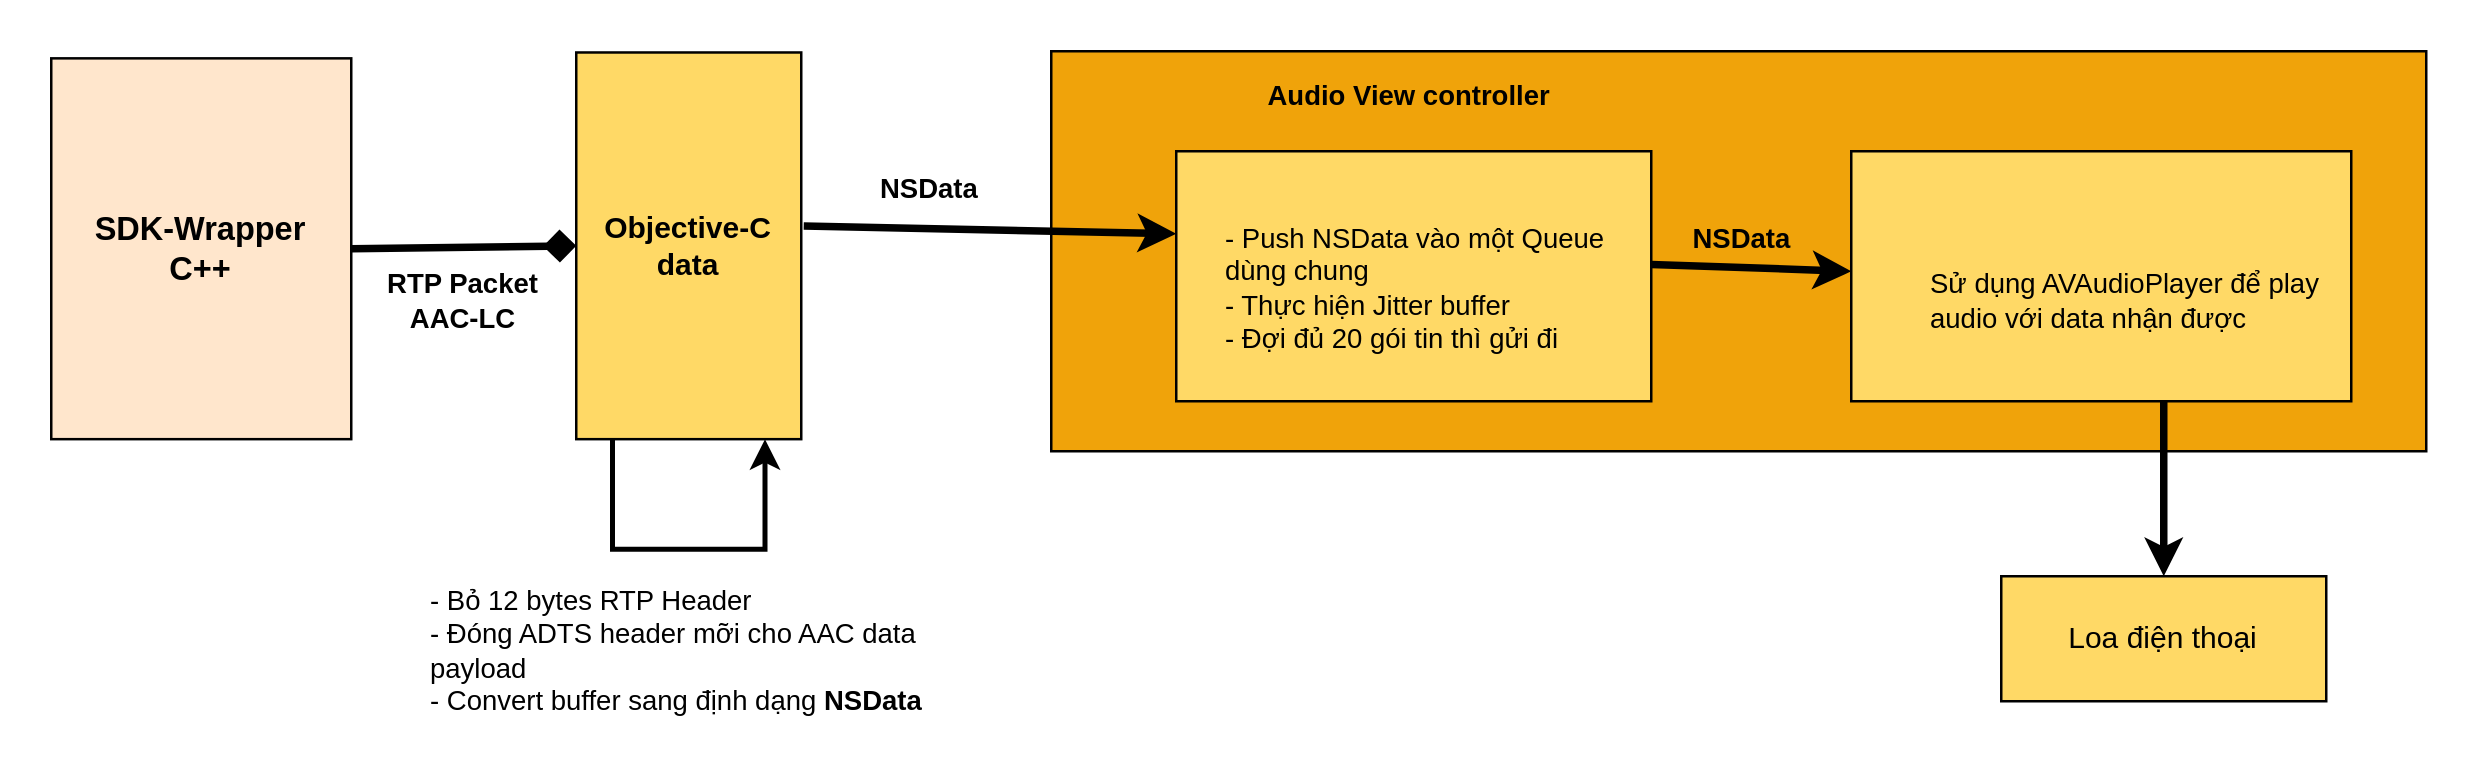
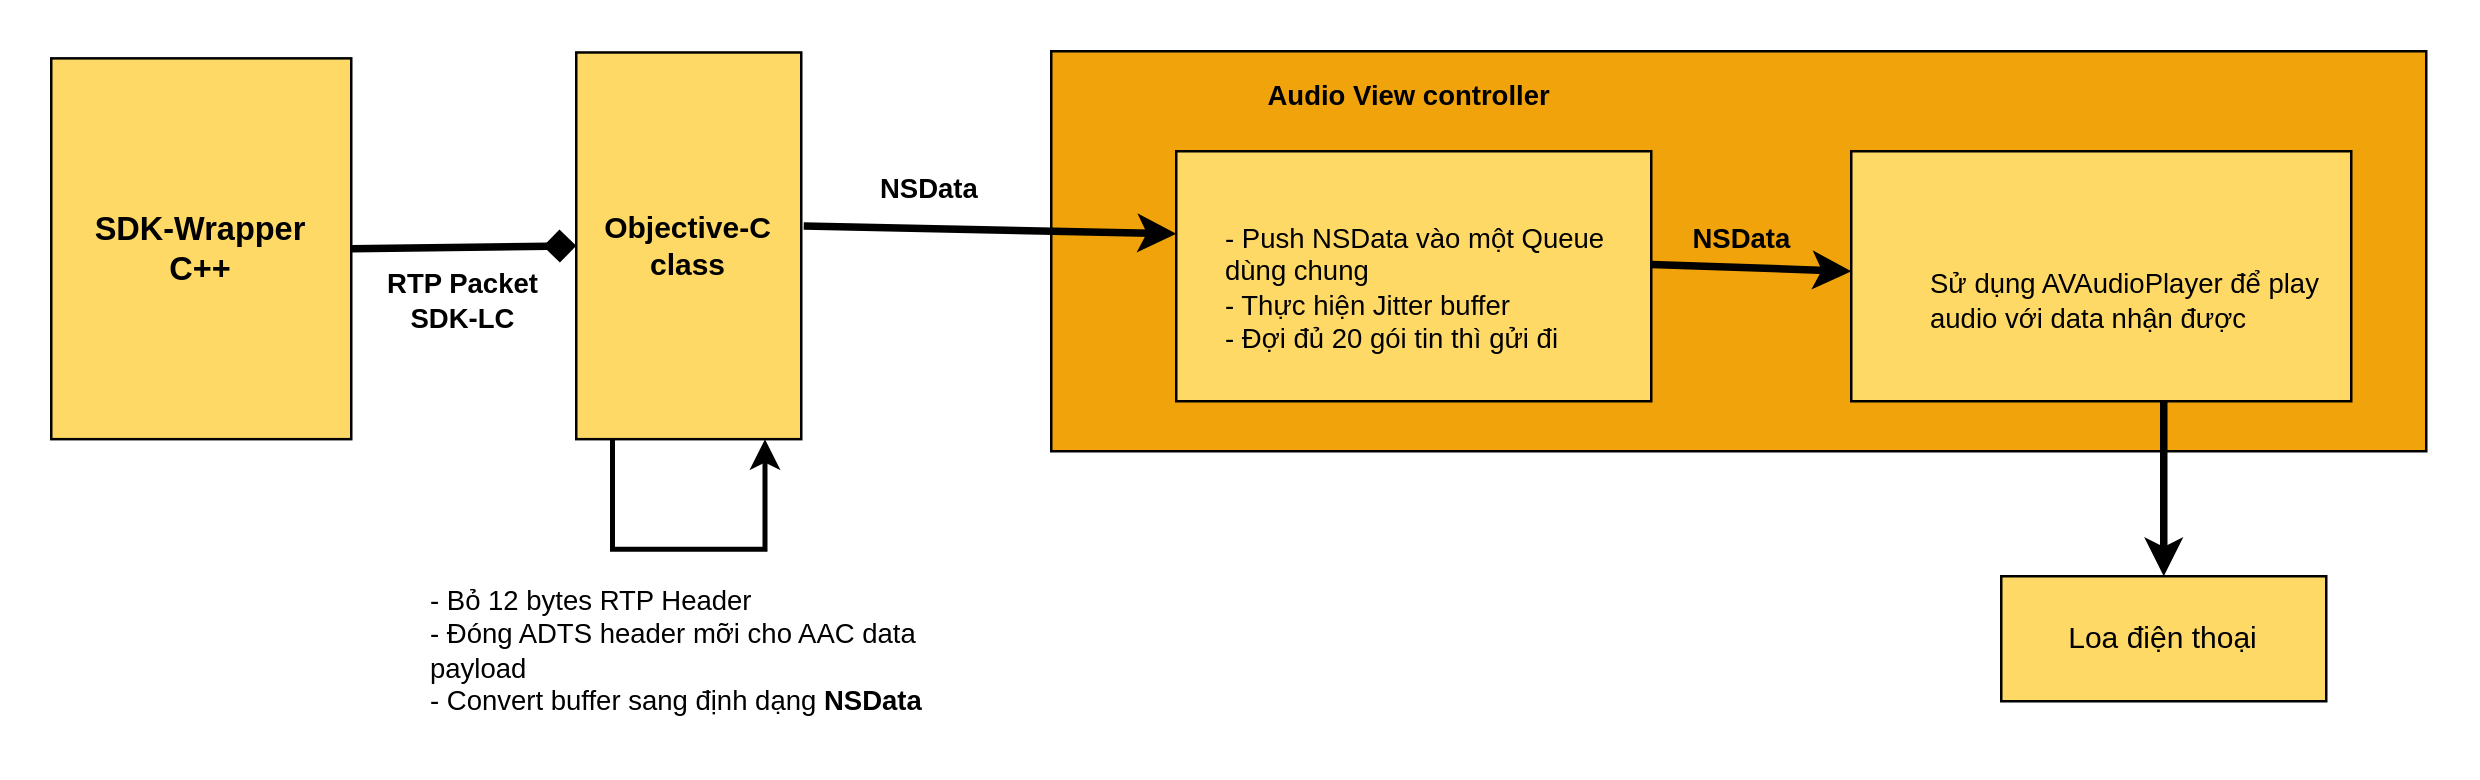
(689, 246) -> (689, 246)
(201, 249) -> (201, 249)
(464, 301) -> (464, 301)
